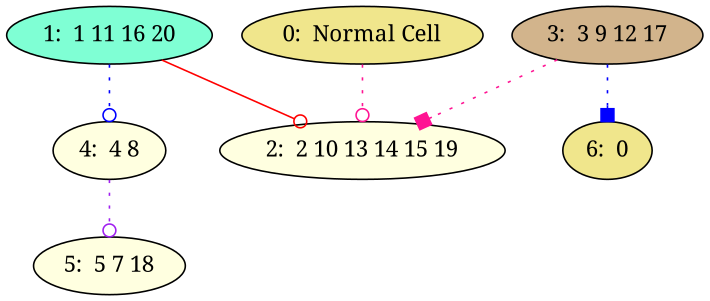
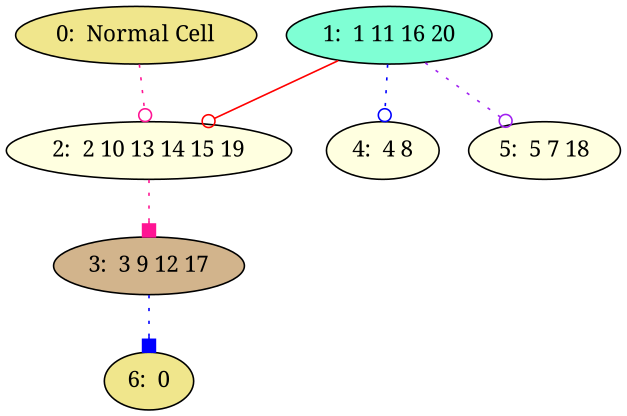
(495, 88) -> (149, 200)
(109, 202) -> (463, 90)
